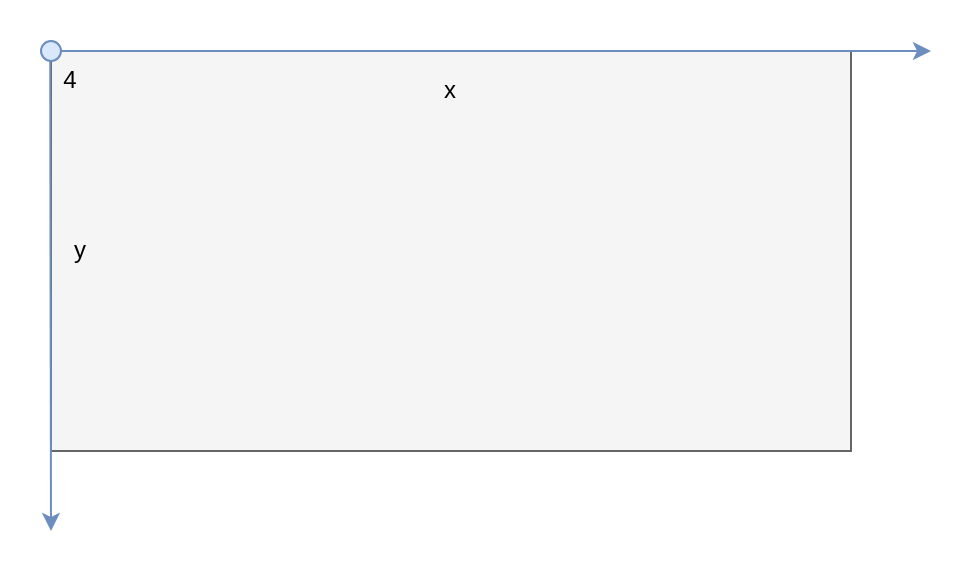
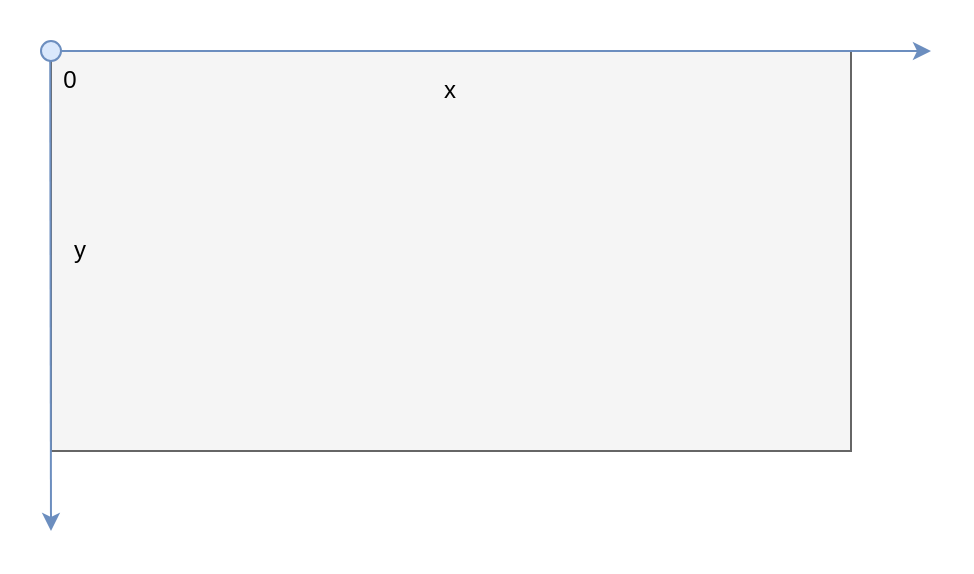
(71, 81) -> (71, 81)
